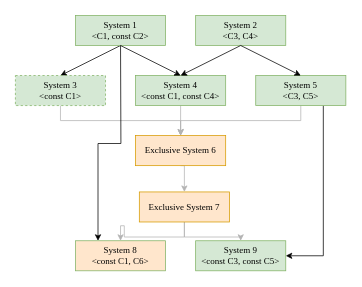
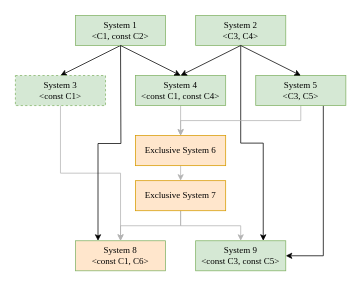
none -> (240, 96)
(118, 120) -> (88, 173)
(184, 207) -> (180, 195)
